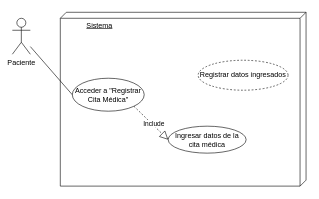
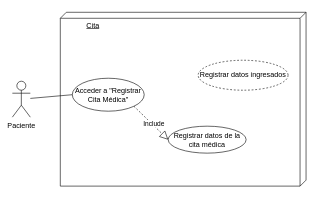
(76, 26) -> (70, 26)
(21, 36) -> (21, 99)
(207, 140) -> (207, 140)
